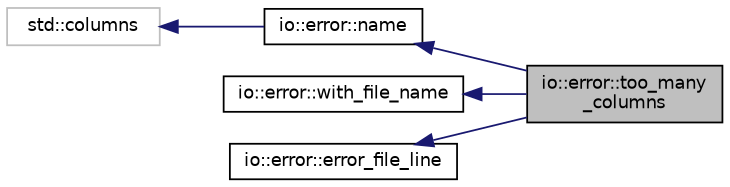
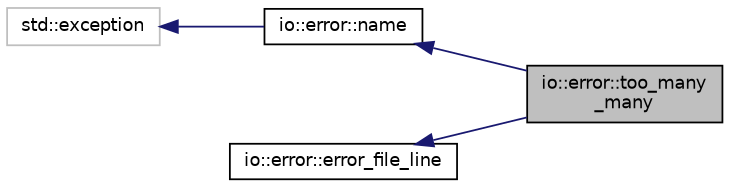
(83, 27) -> (83, 27)
(343, 94) -> none
(625, 94) -> (625, 94)
